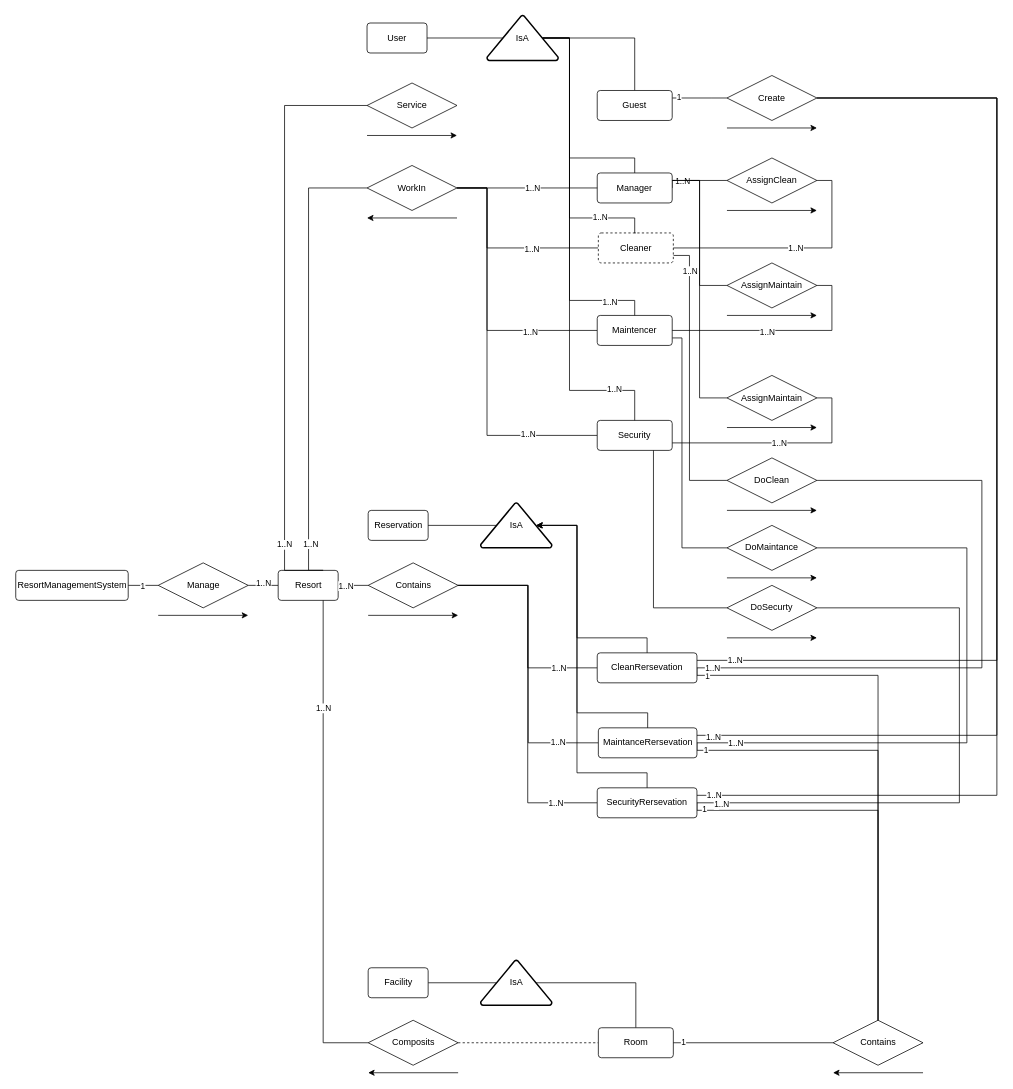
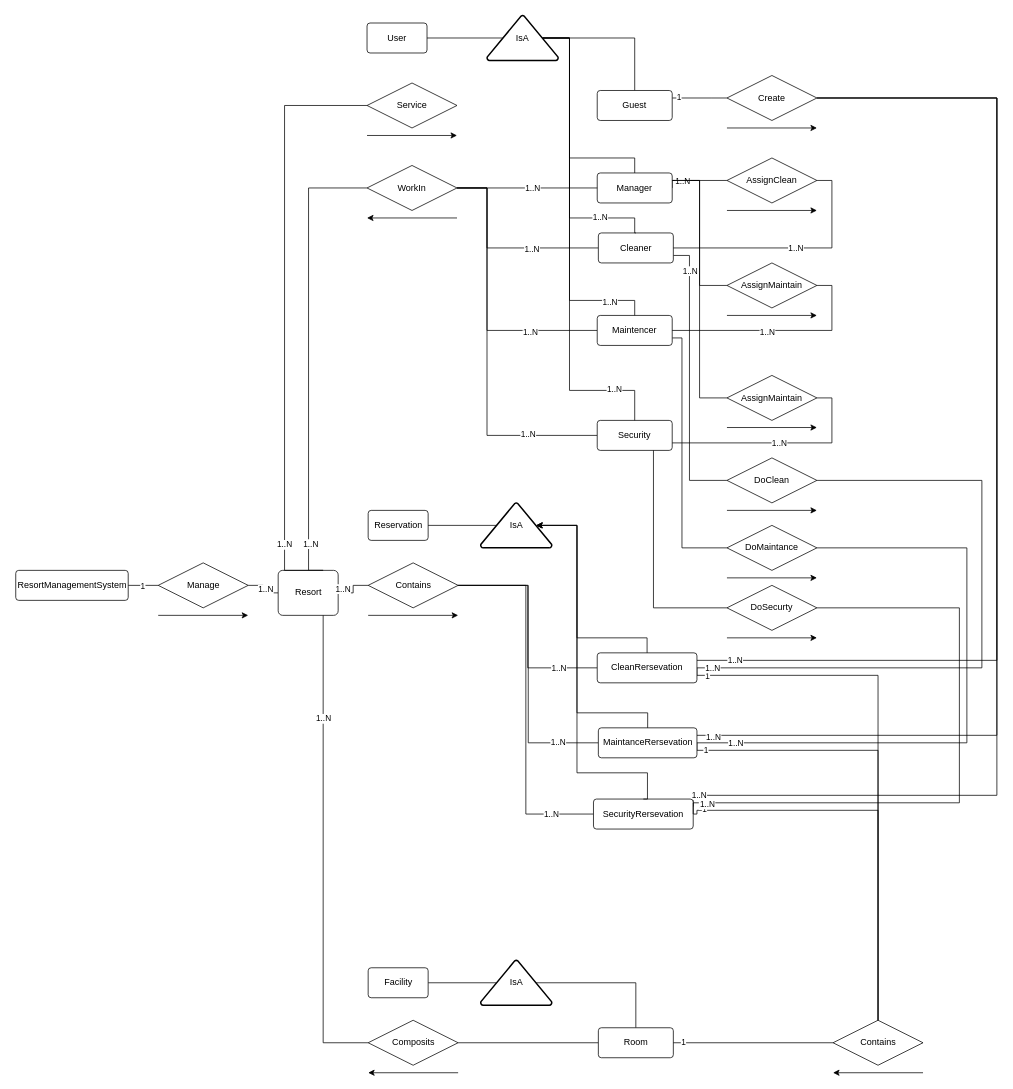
(636, 248) -> (636, 248)
(308, 585) -> (308, 593)
(647, 803) -> (644, 814)
(528, 1043) -> (528, 1043)
